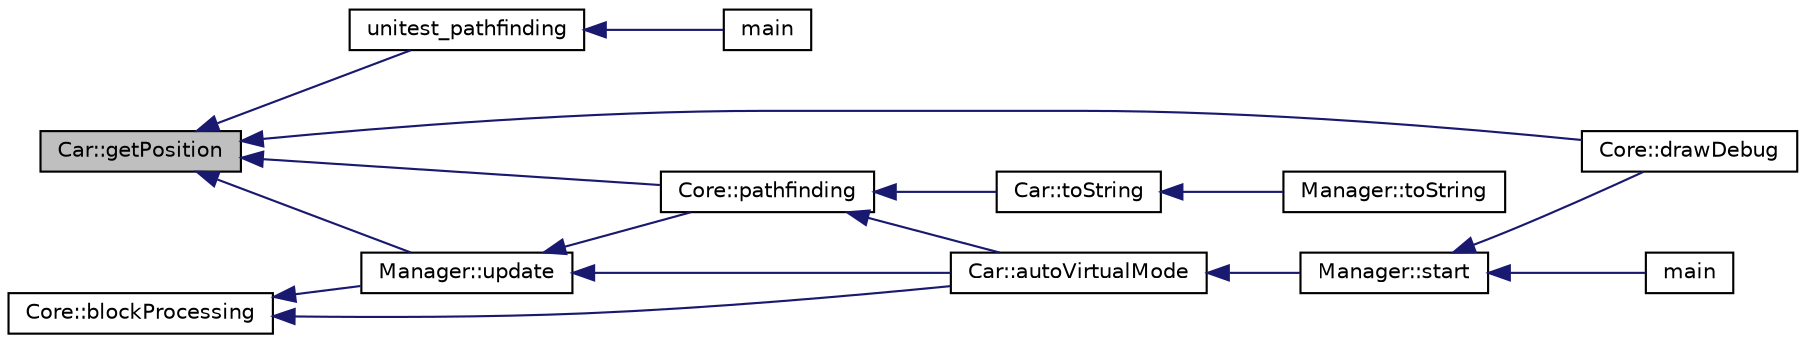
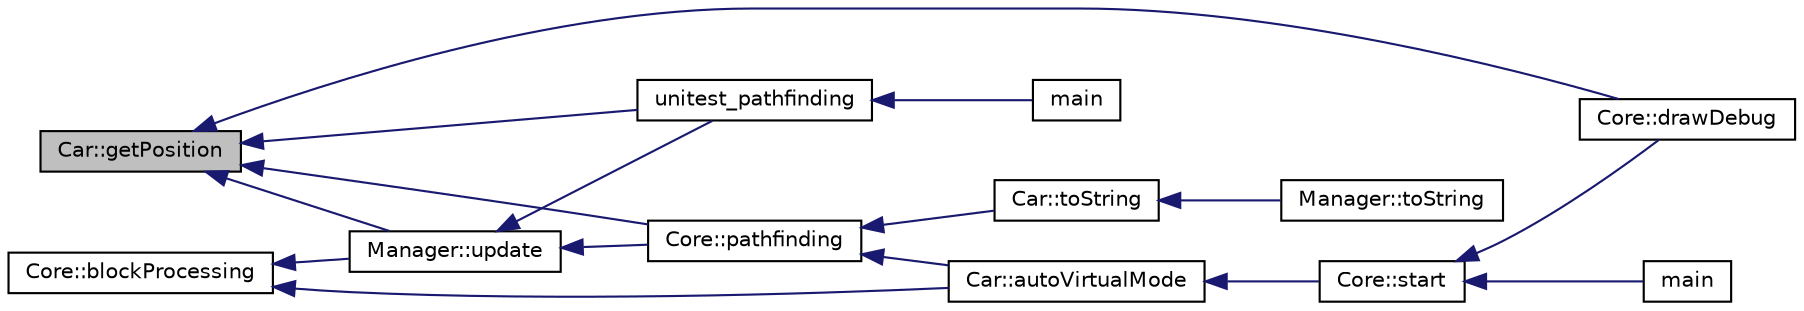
(773, 273) -> (614, 171)
(1394, 273) -> (1392, 281)
